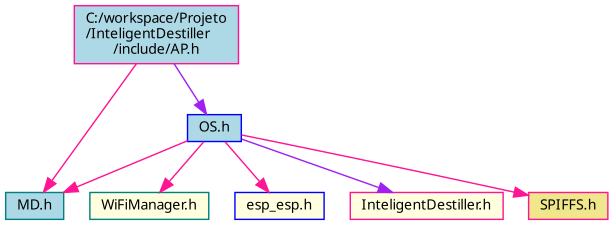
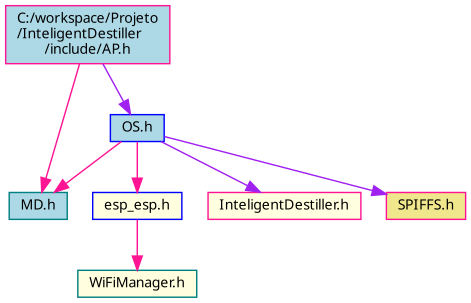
(187, 162) -> (137, 238)
(378, 163) -> (268, 164)
